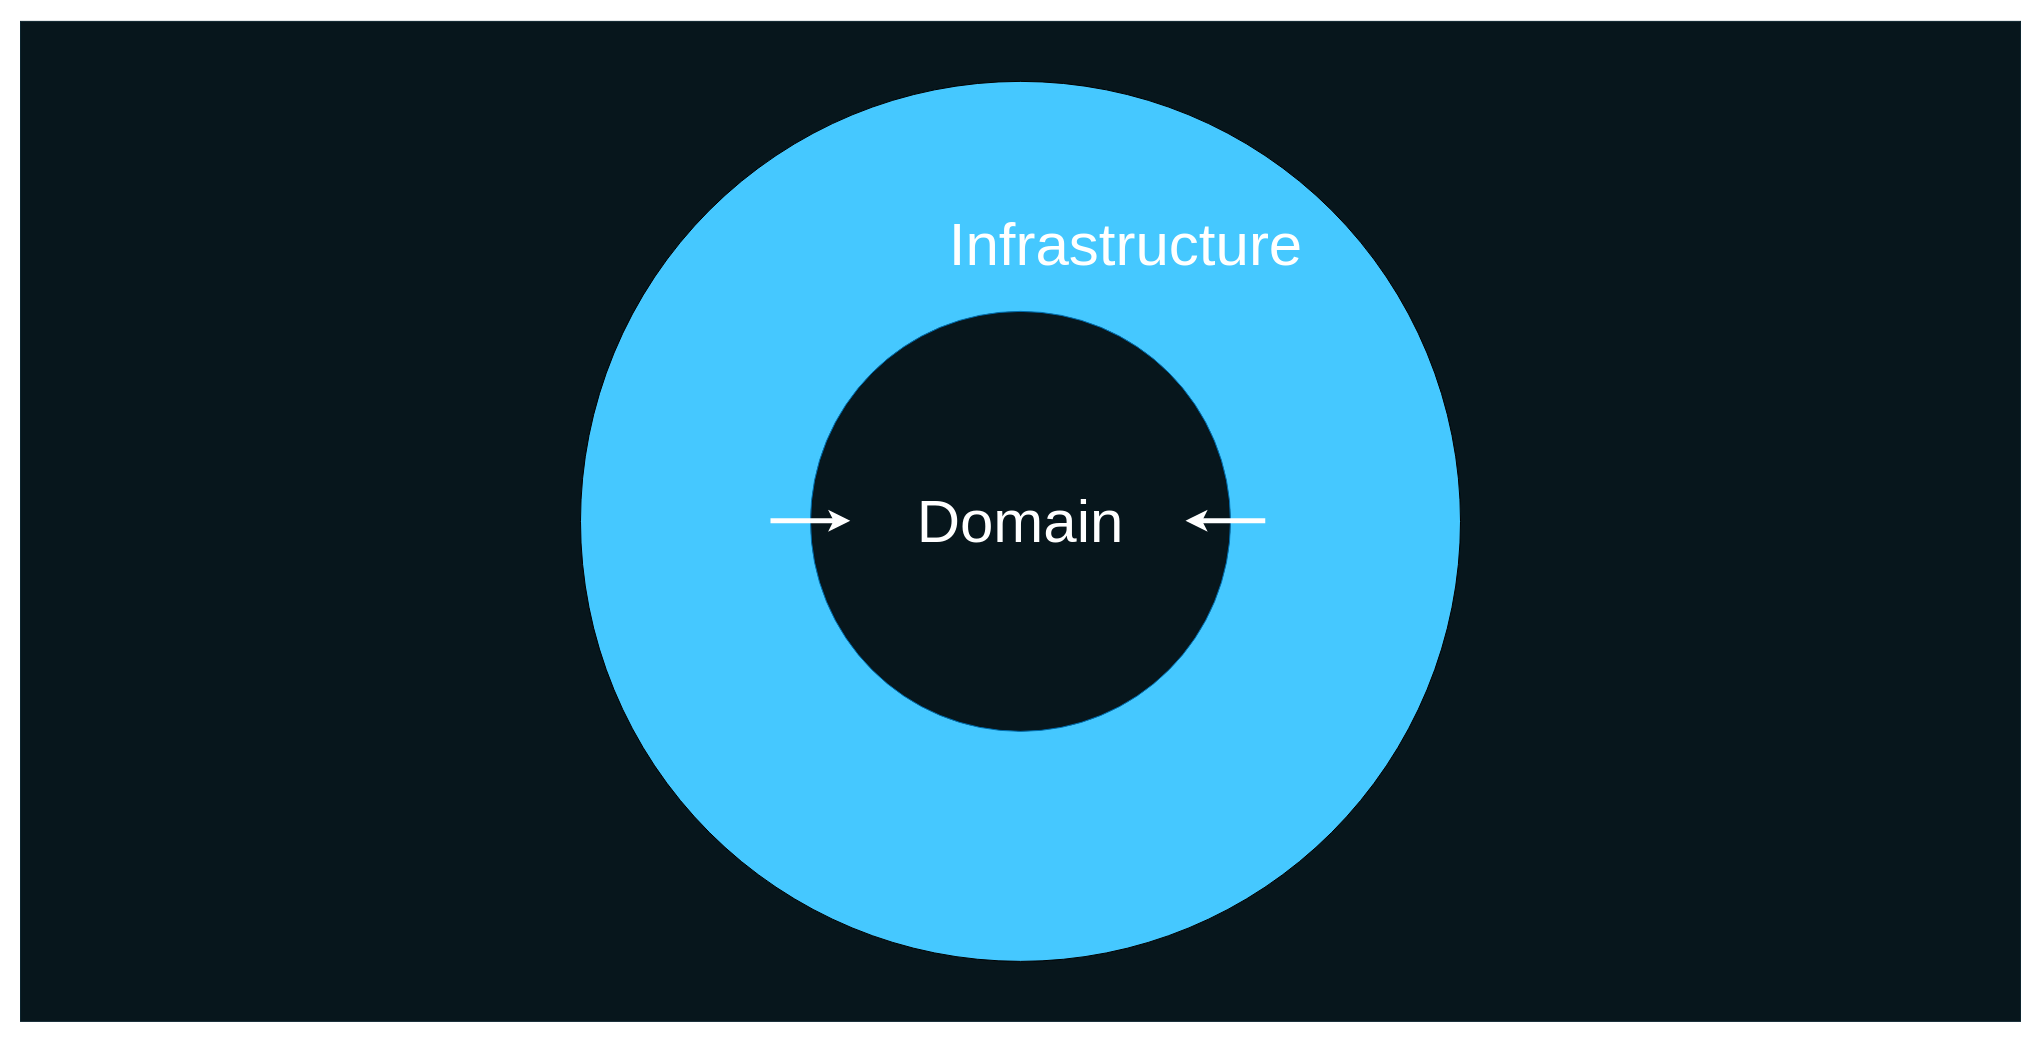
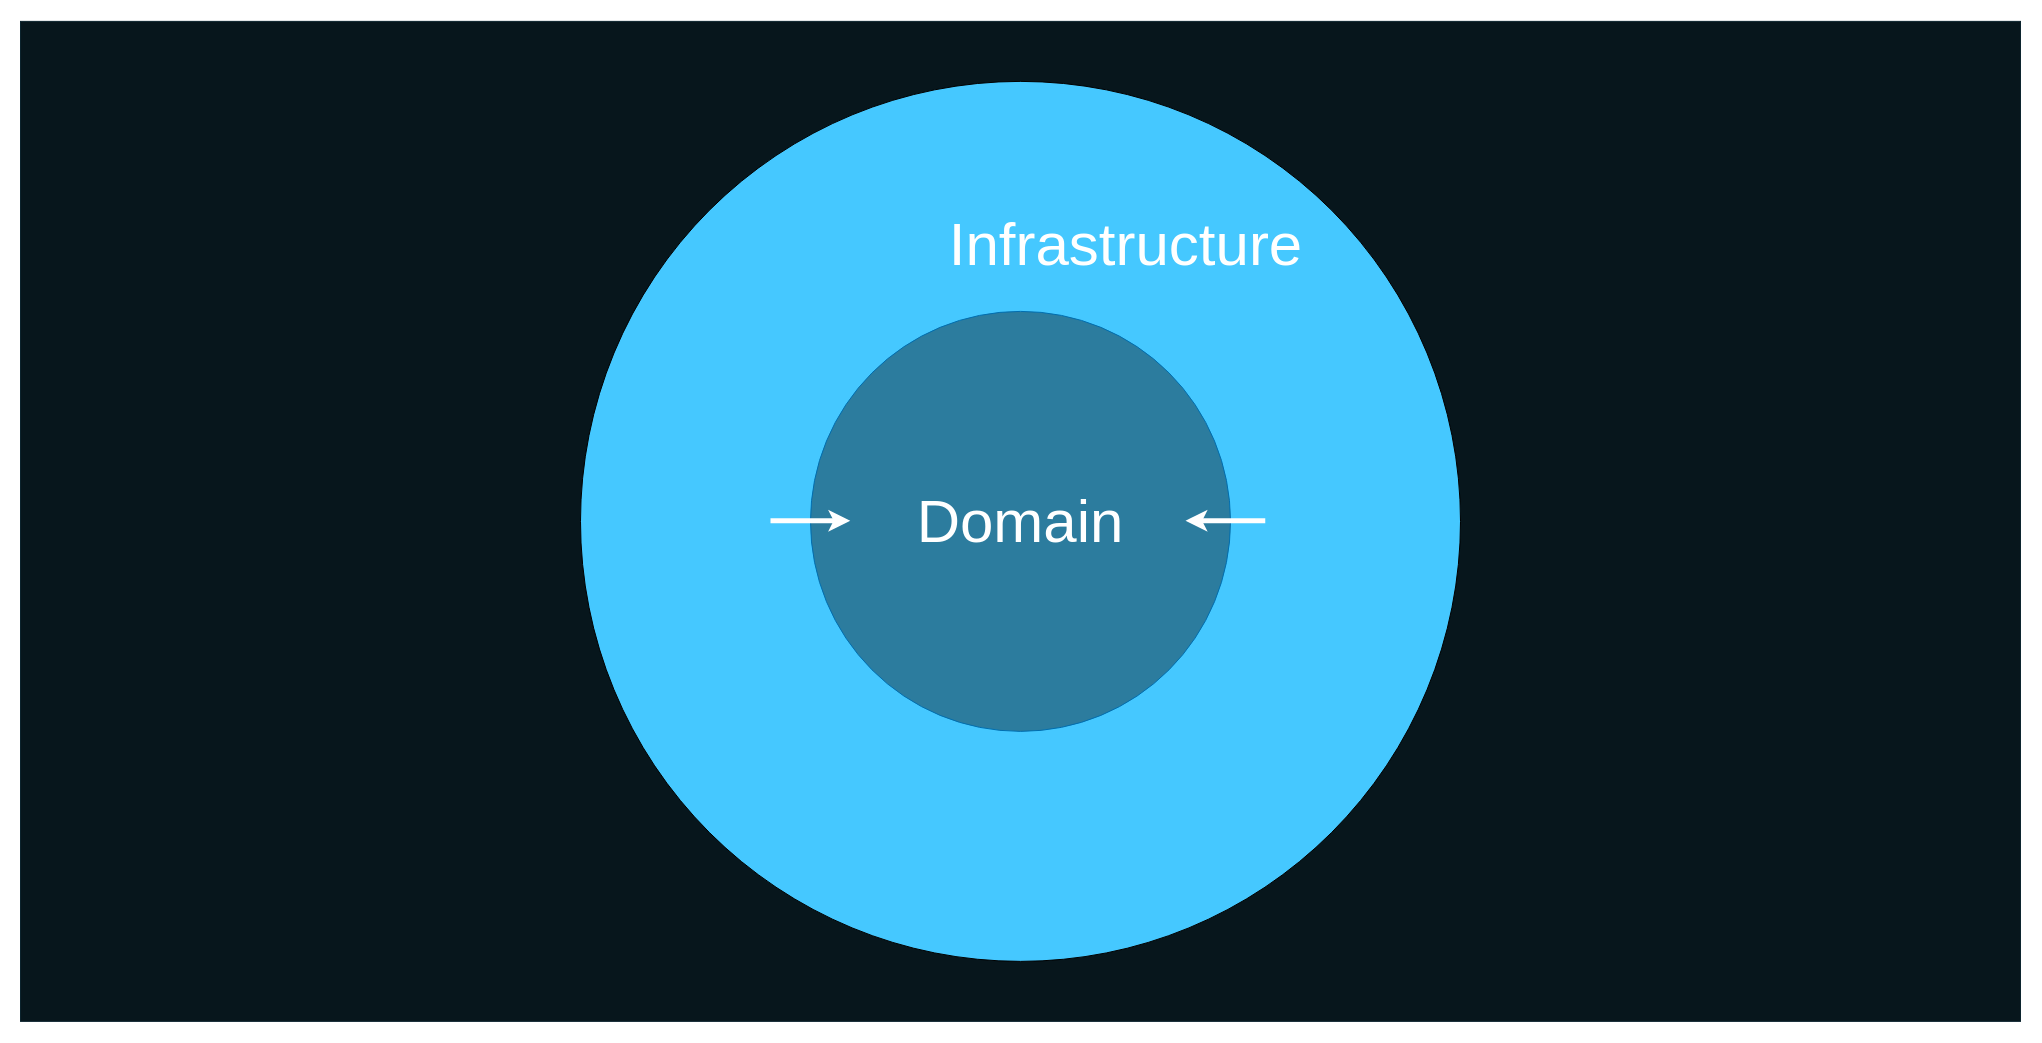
(1021, 521) -> (1021, 521)
